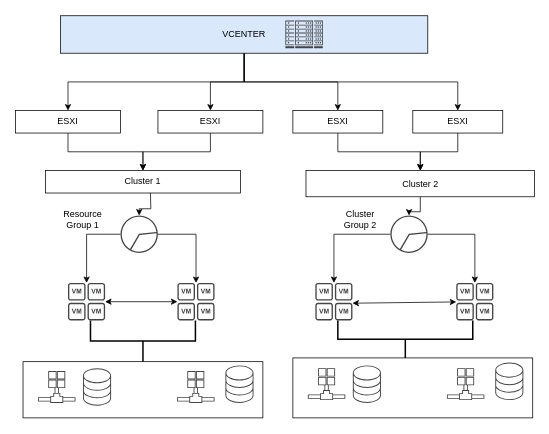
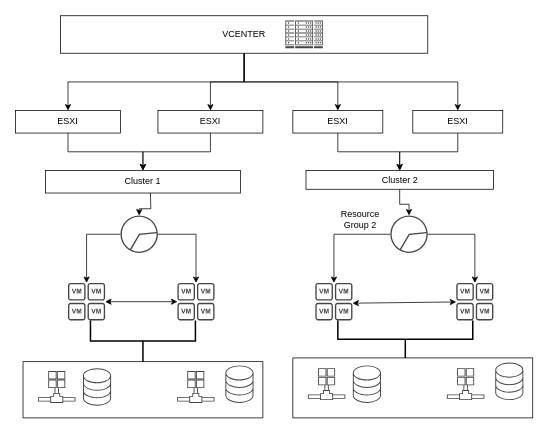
(244, 35) -> (244, 35)
(420, 184) -> (400, 180)
(83, 219) -> none
(360, 219) -> (360, 219)
